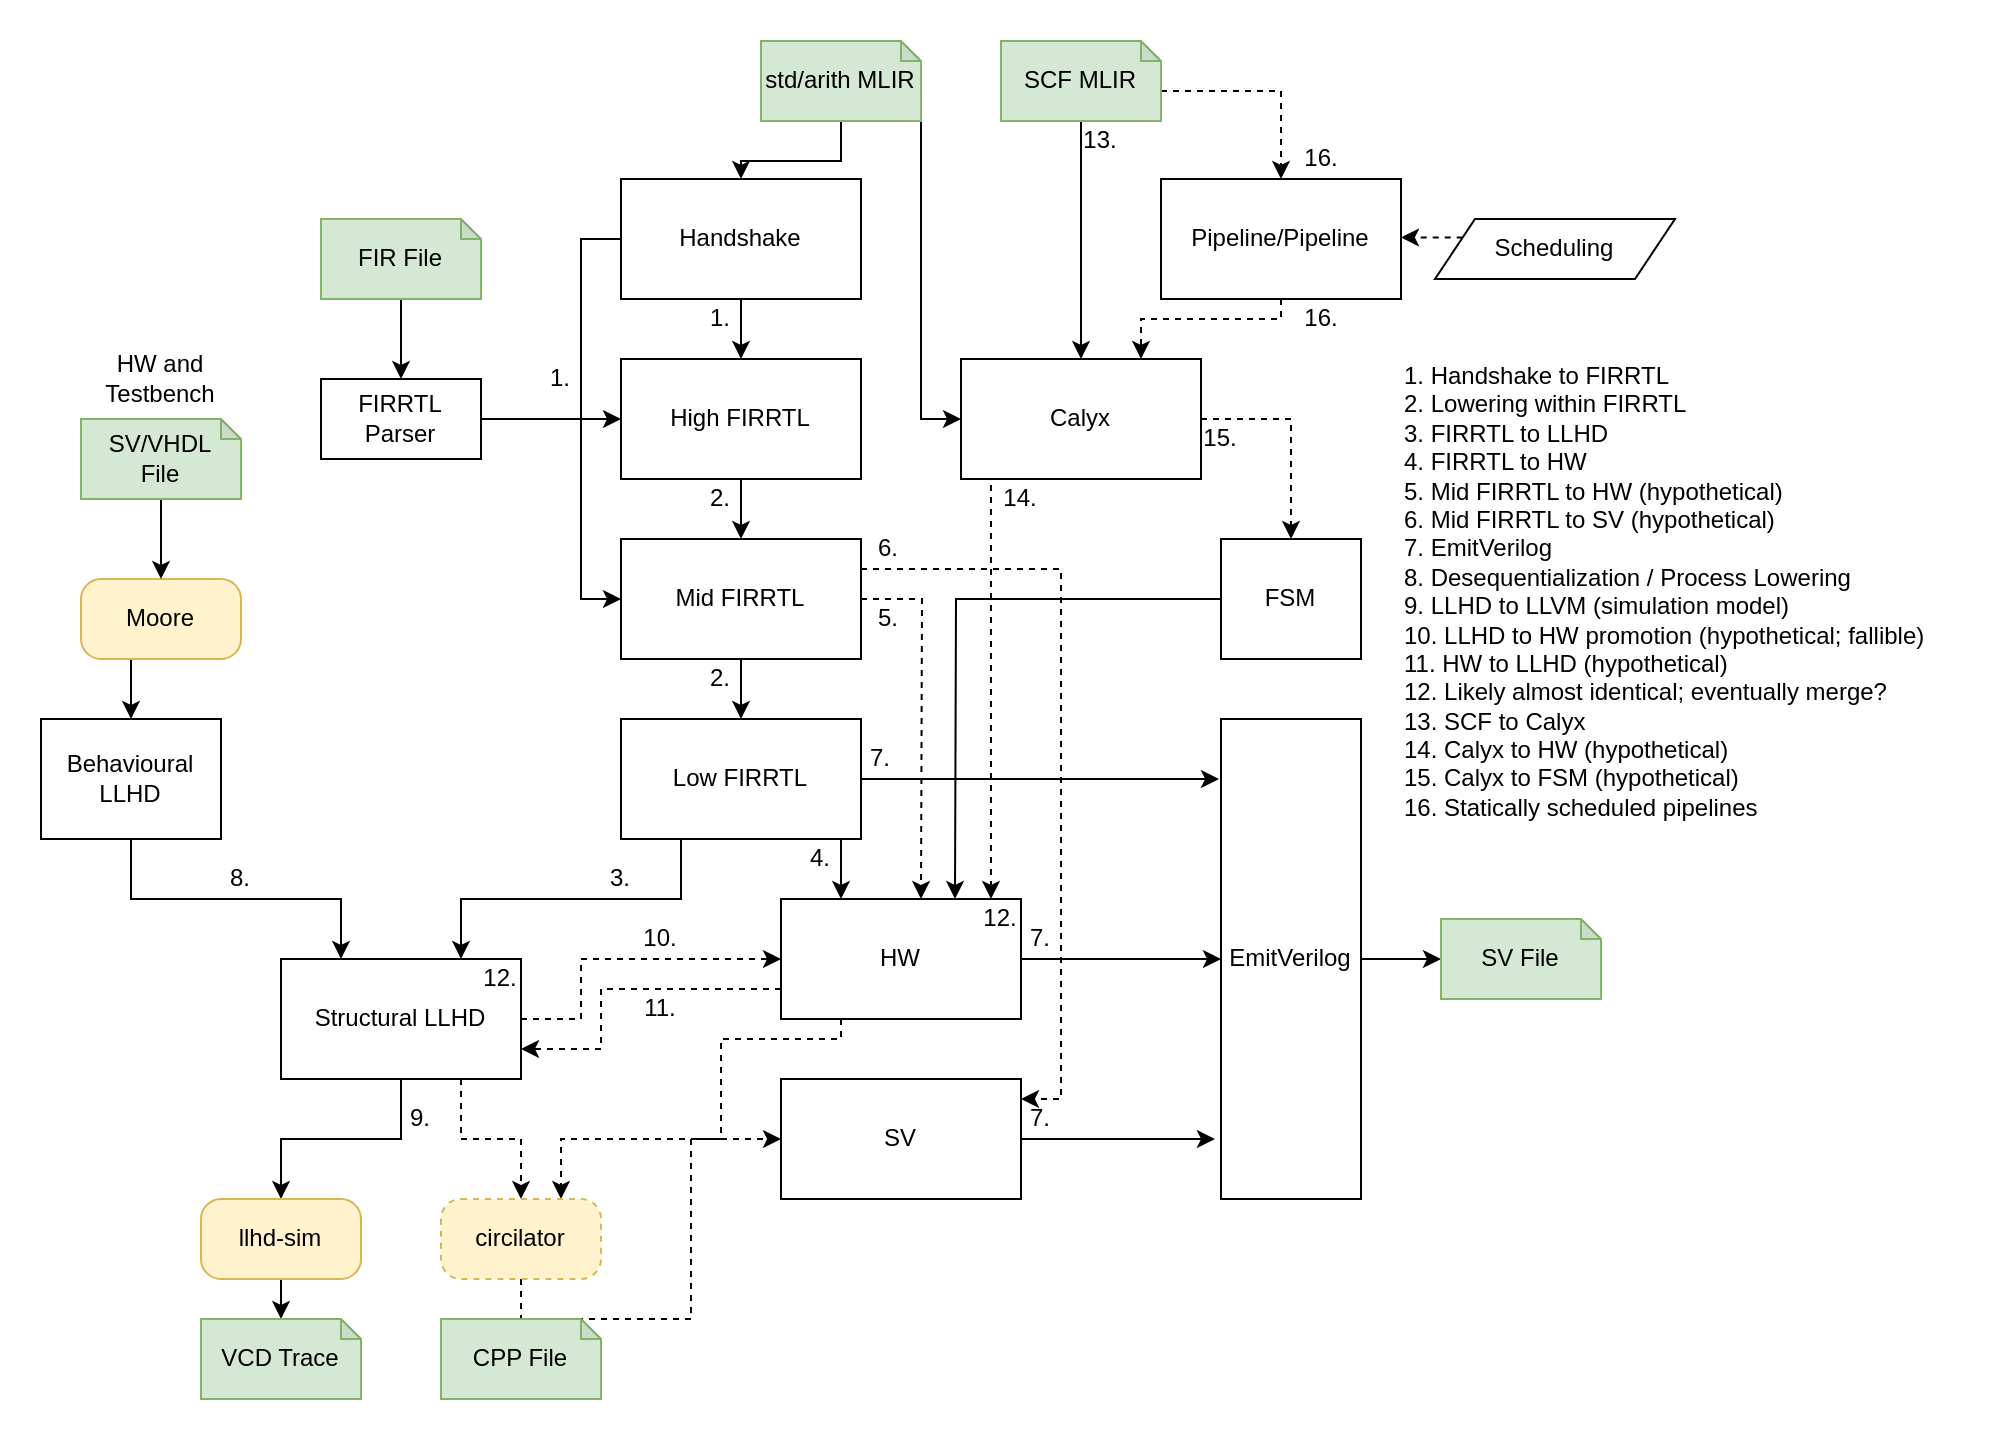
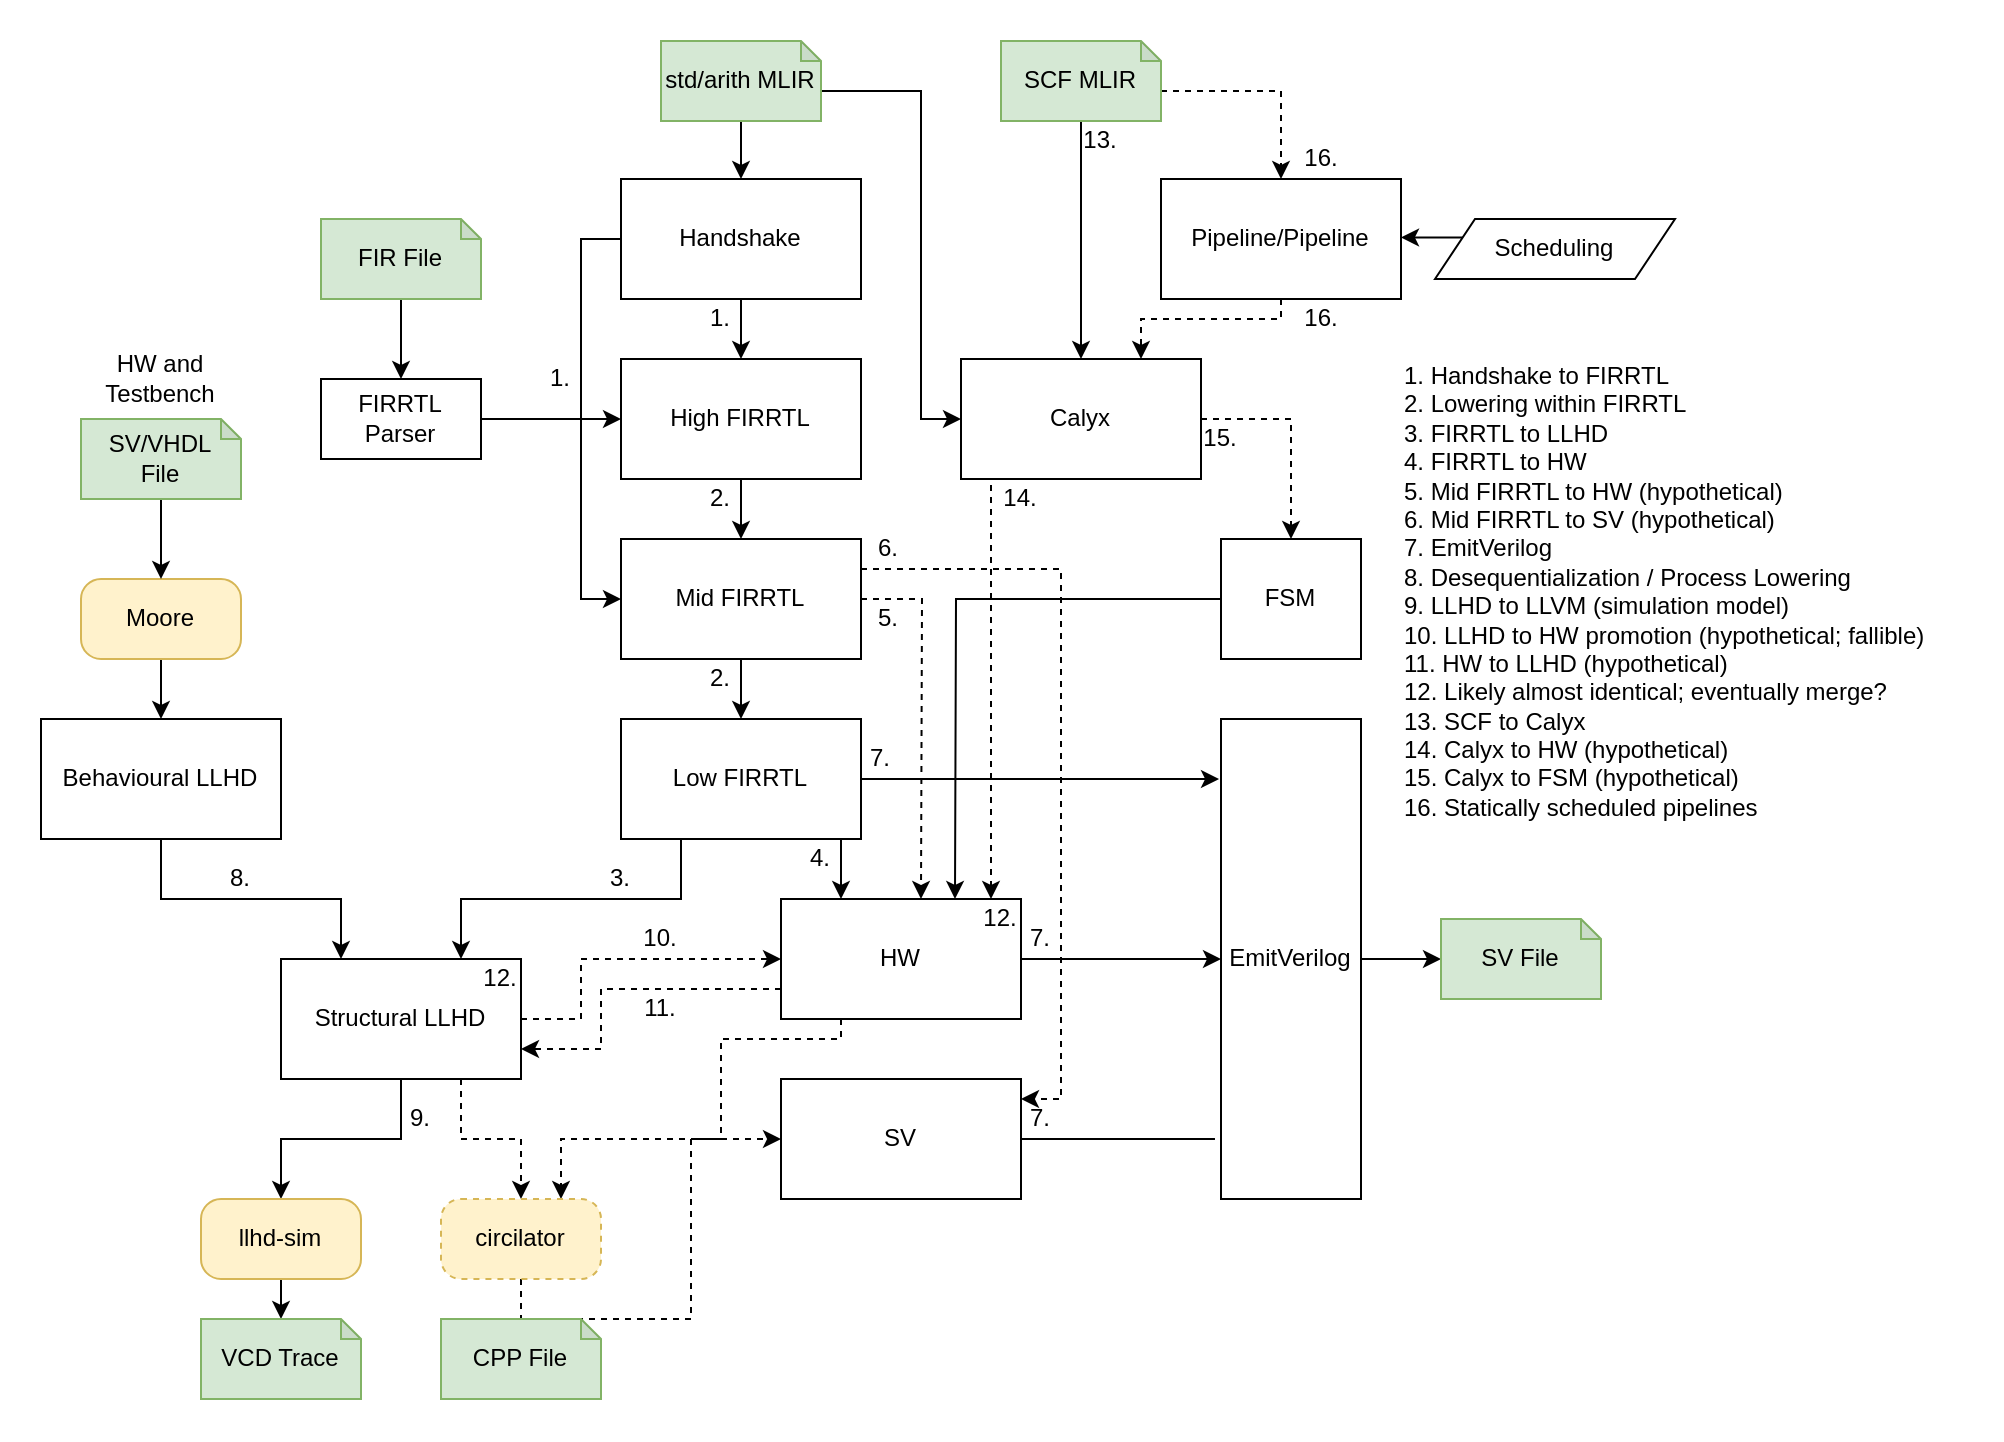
(841, 81) -> (741, 81)
(1437, 237) -> (1437, 237)
(131, 779) -> (161, 779)
(1200, 1139) -> (1206, 1139)
